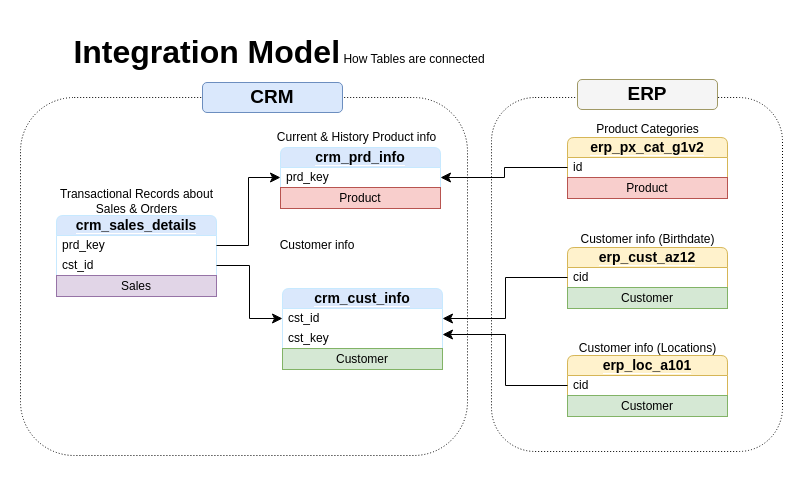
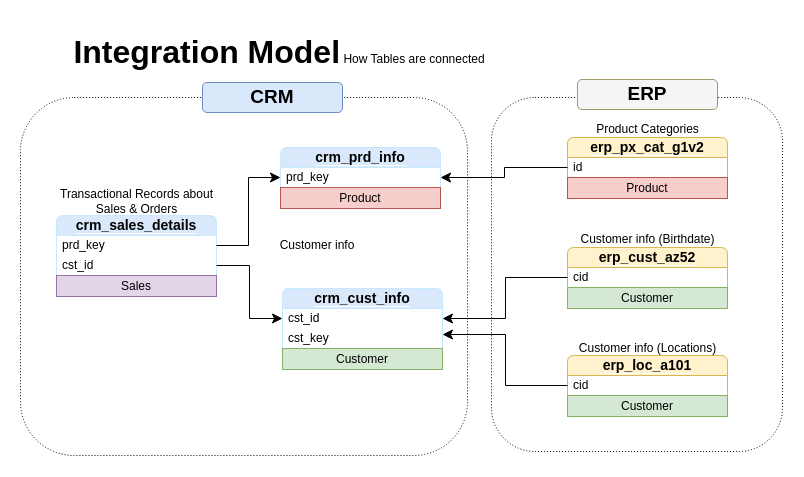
(357, 138) -> none
(648, 258) -> (648, 258)
